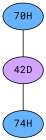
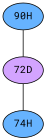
(23, 16) -> (23, 16)
(23, 70) -> (23, 70)
